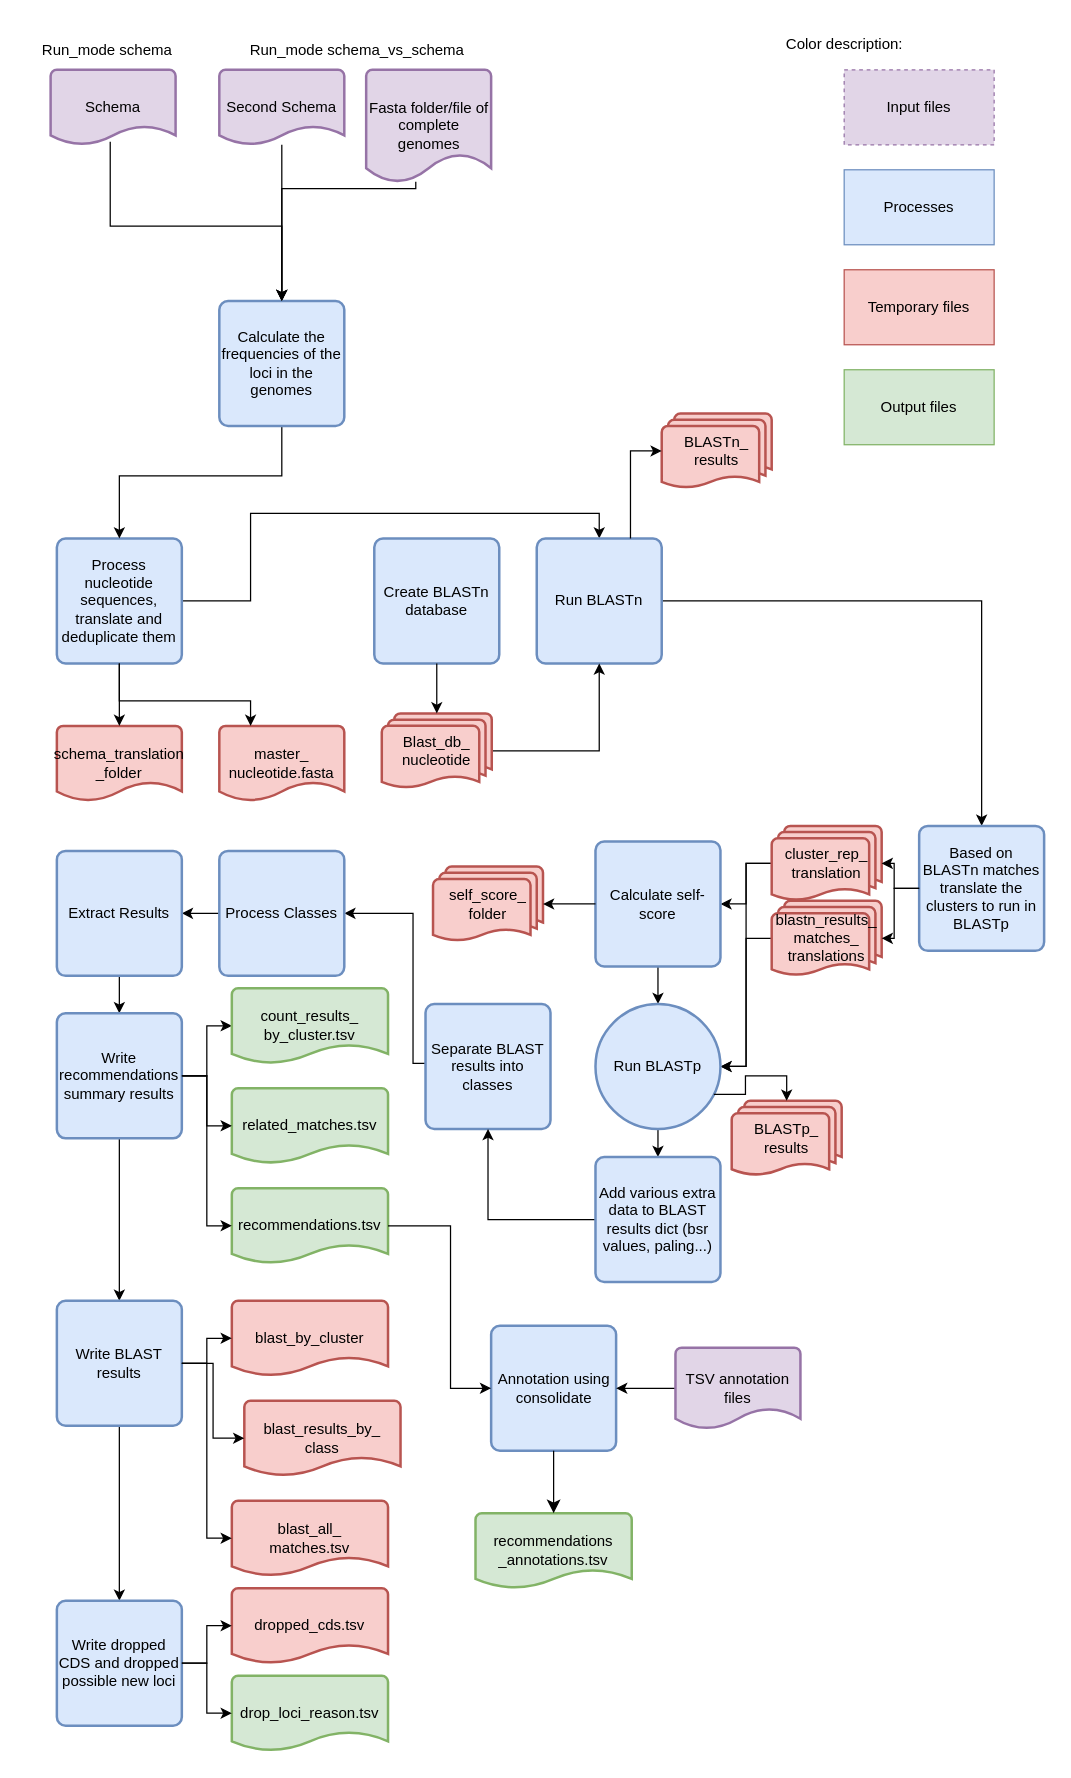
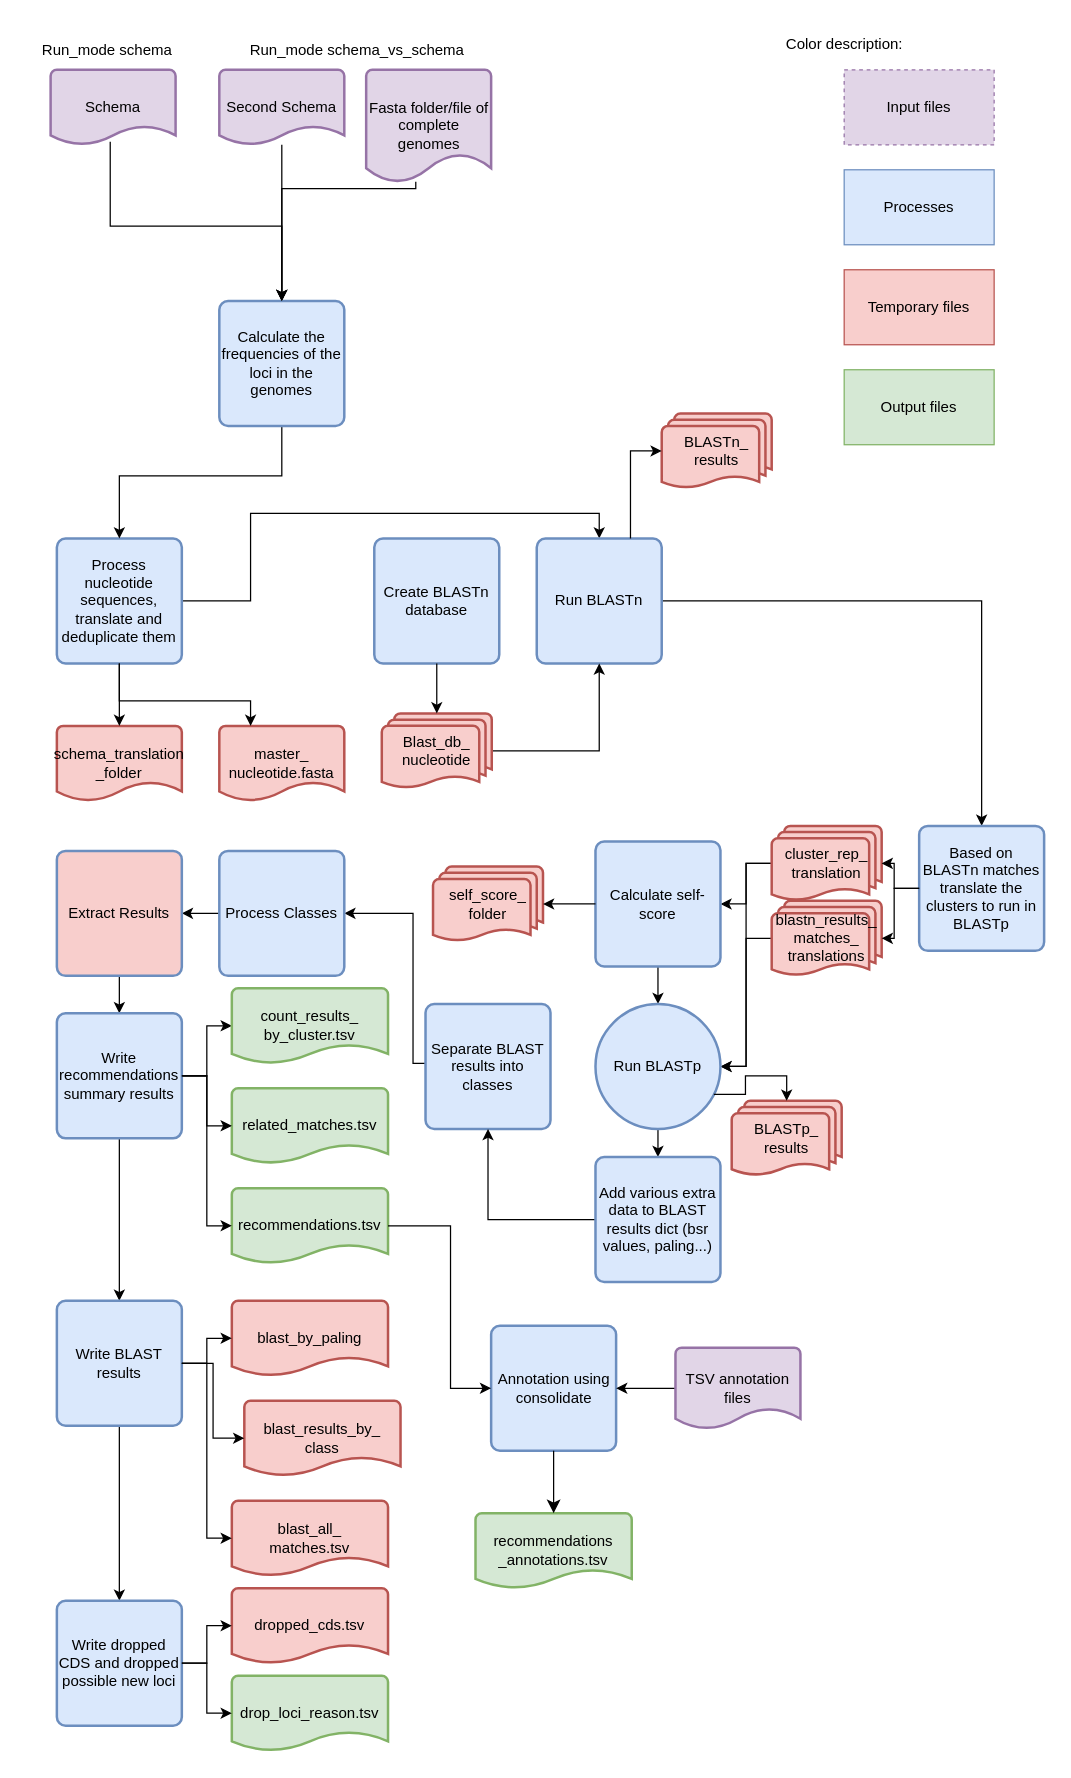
(119, 913) -> (119, 913)
(310, 1338) -> (310, 1338)
